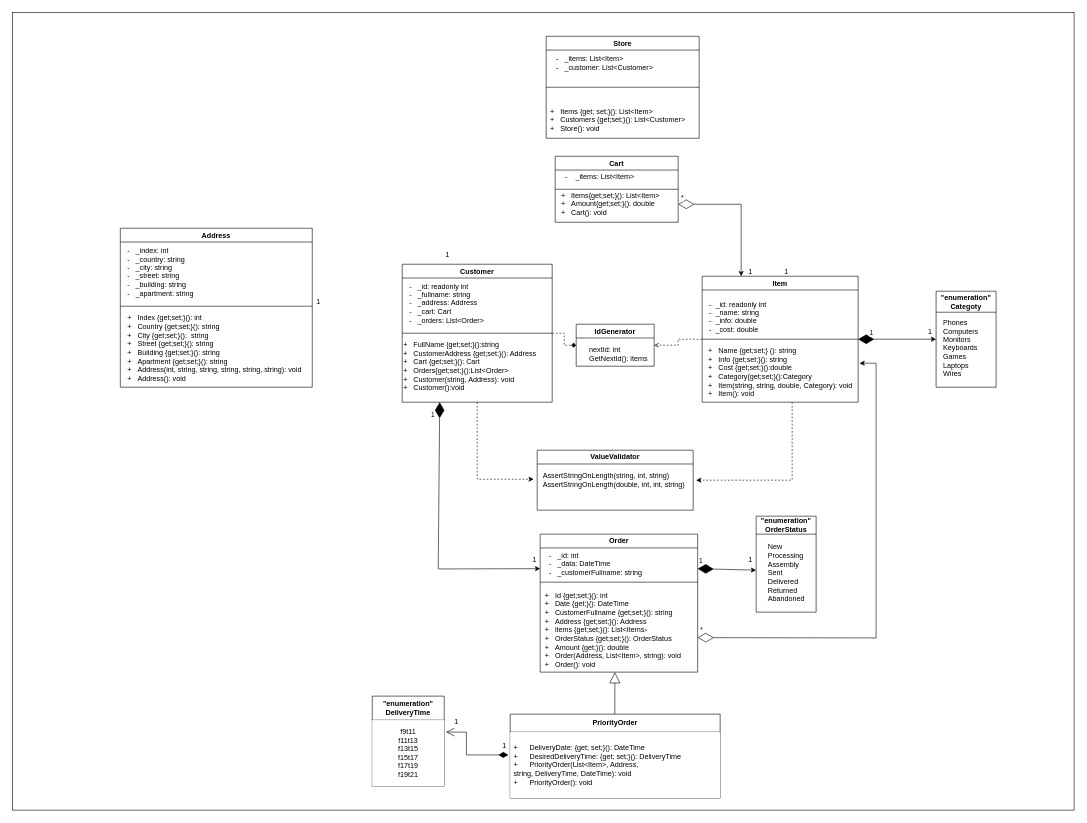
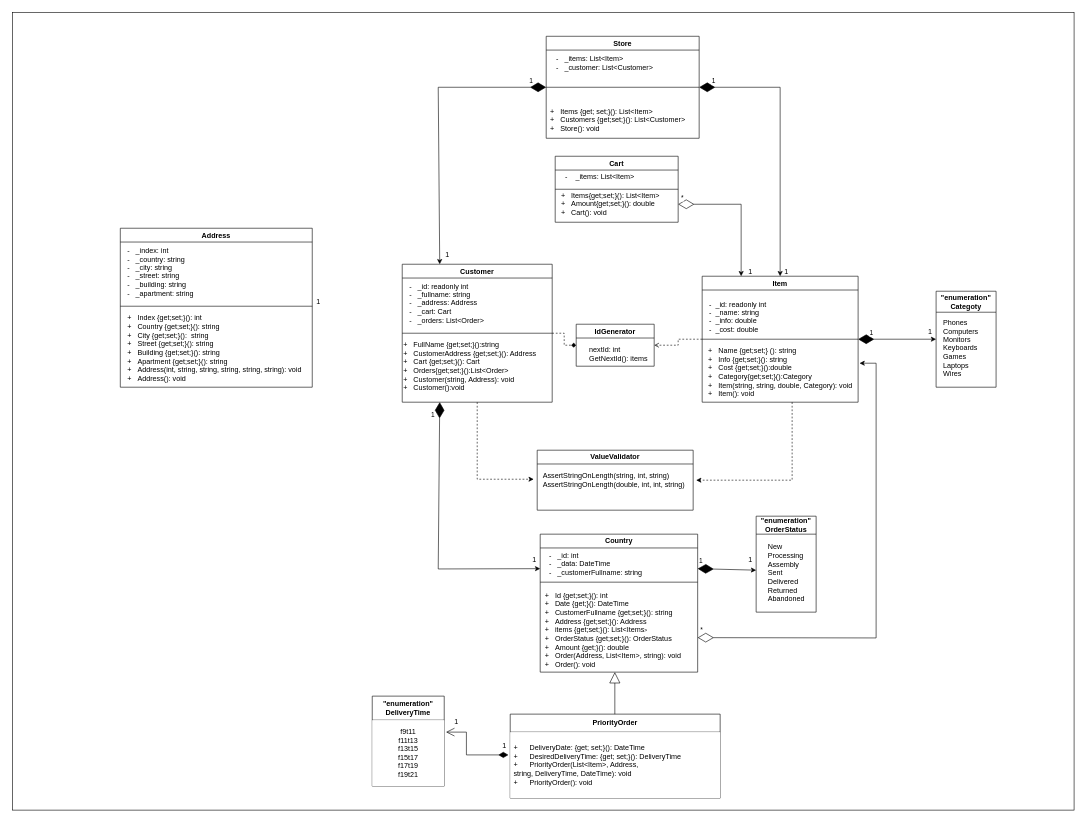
none -> (780, 87)
none -> (440, 239)
(619, 542) -> (619, 542)
